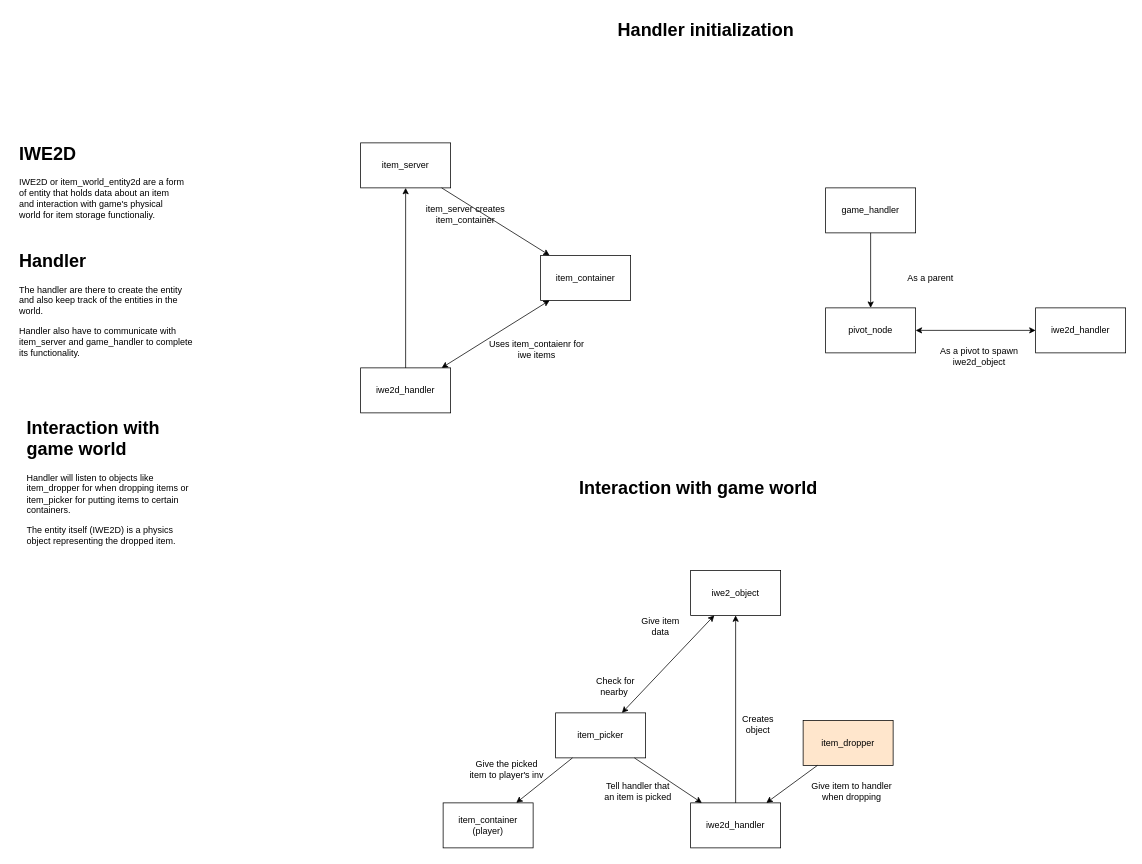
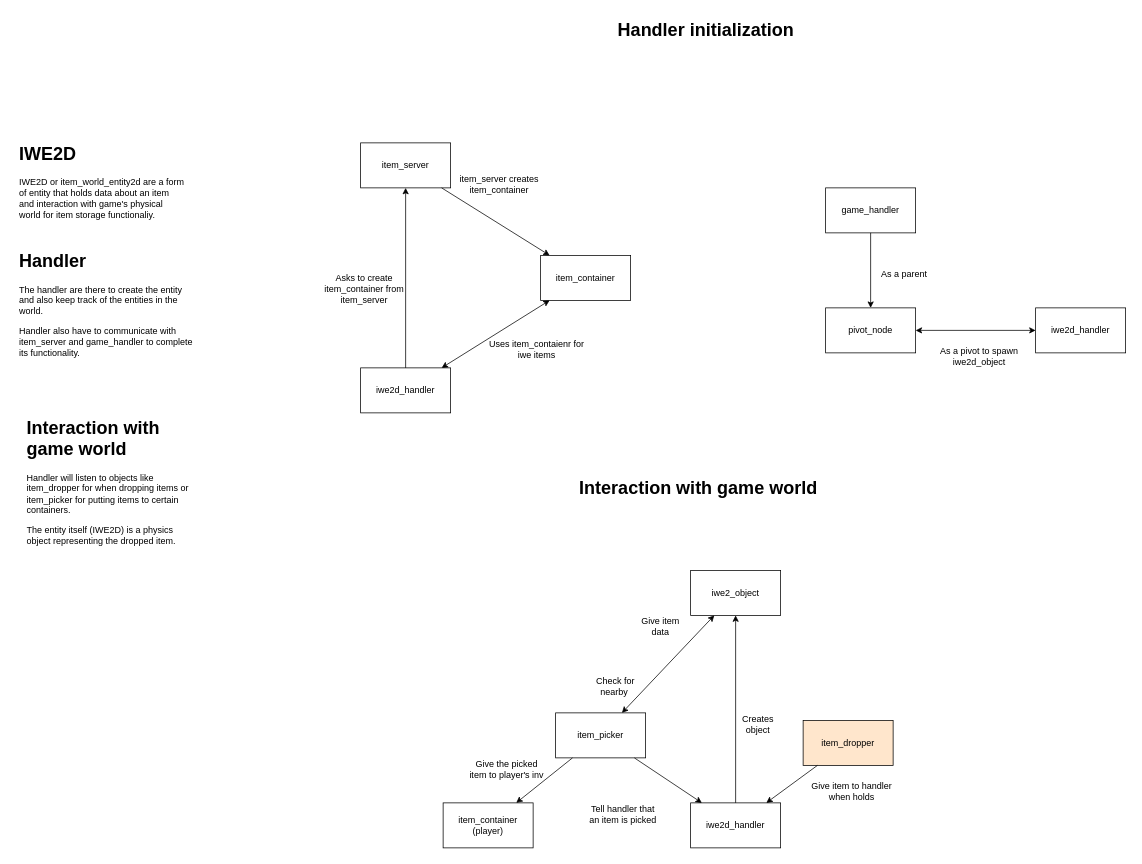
(465, 214) -> (499, 184)
(930, 278) -> (904, 274)
none -> (364, 289)
(638, 792) -> (623, 814)
(852, 792) -> (852, 792)
